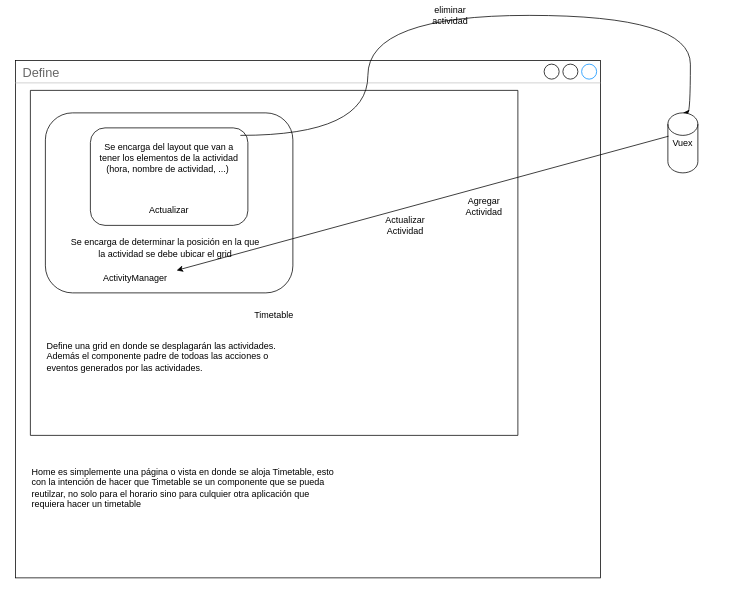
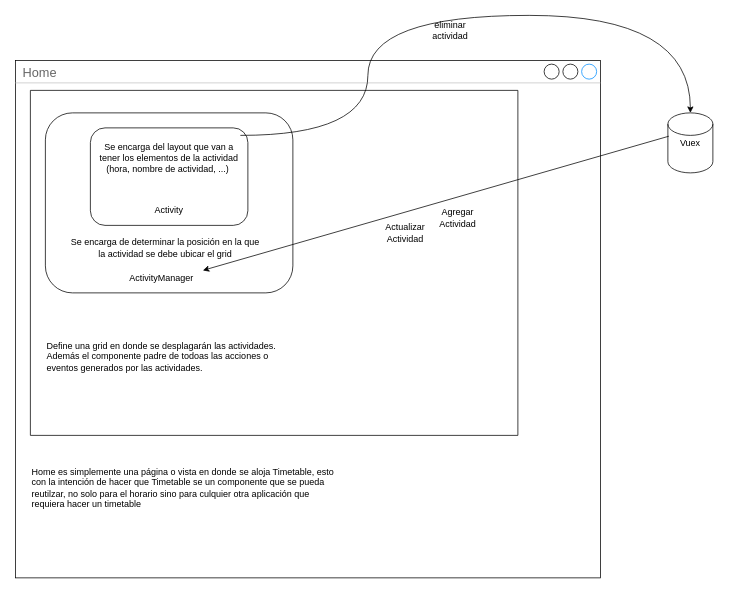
(450, 15) -> (450, 30)
(43, 73) -> (37, 73)
(683, 143) -> (690, 143)
(484, 207) -> (458, 218)
(169, 210) -> (169, 210)
(405, 225) -> (405, 233)
(135, 278) -> (162, 278)
(274, 315) -> none
